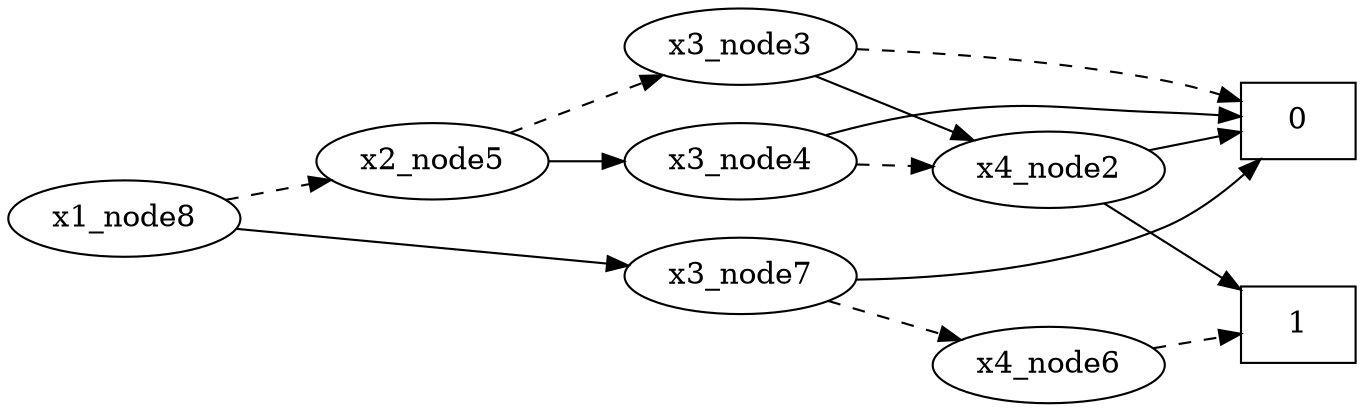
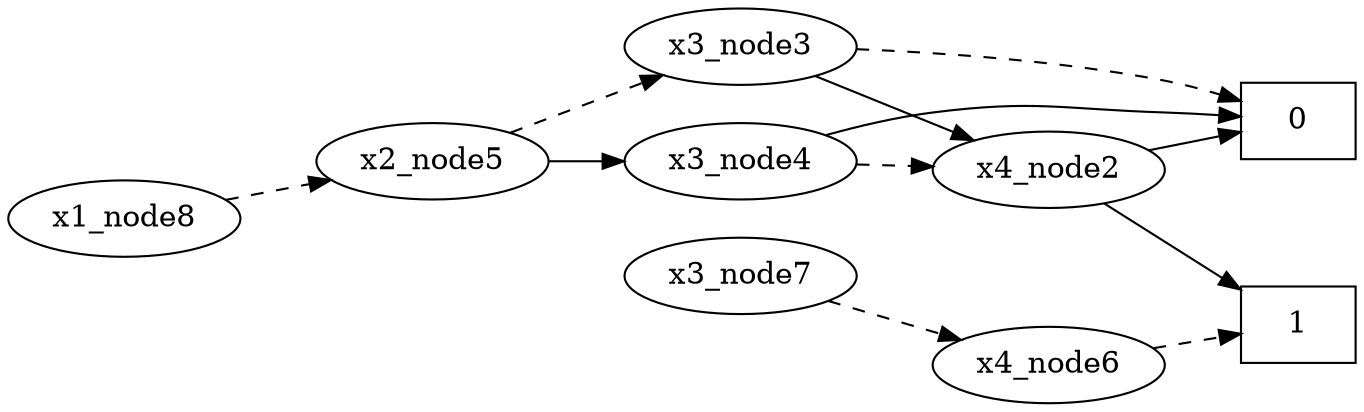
(422, 246) -> none
(1060, 259) -> none
